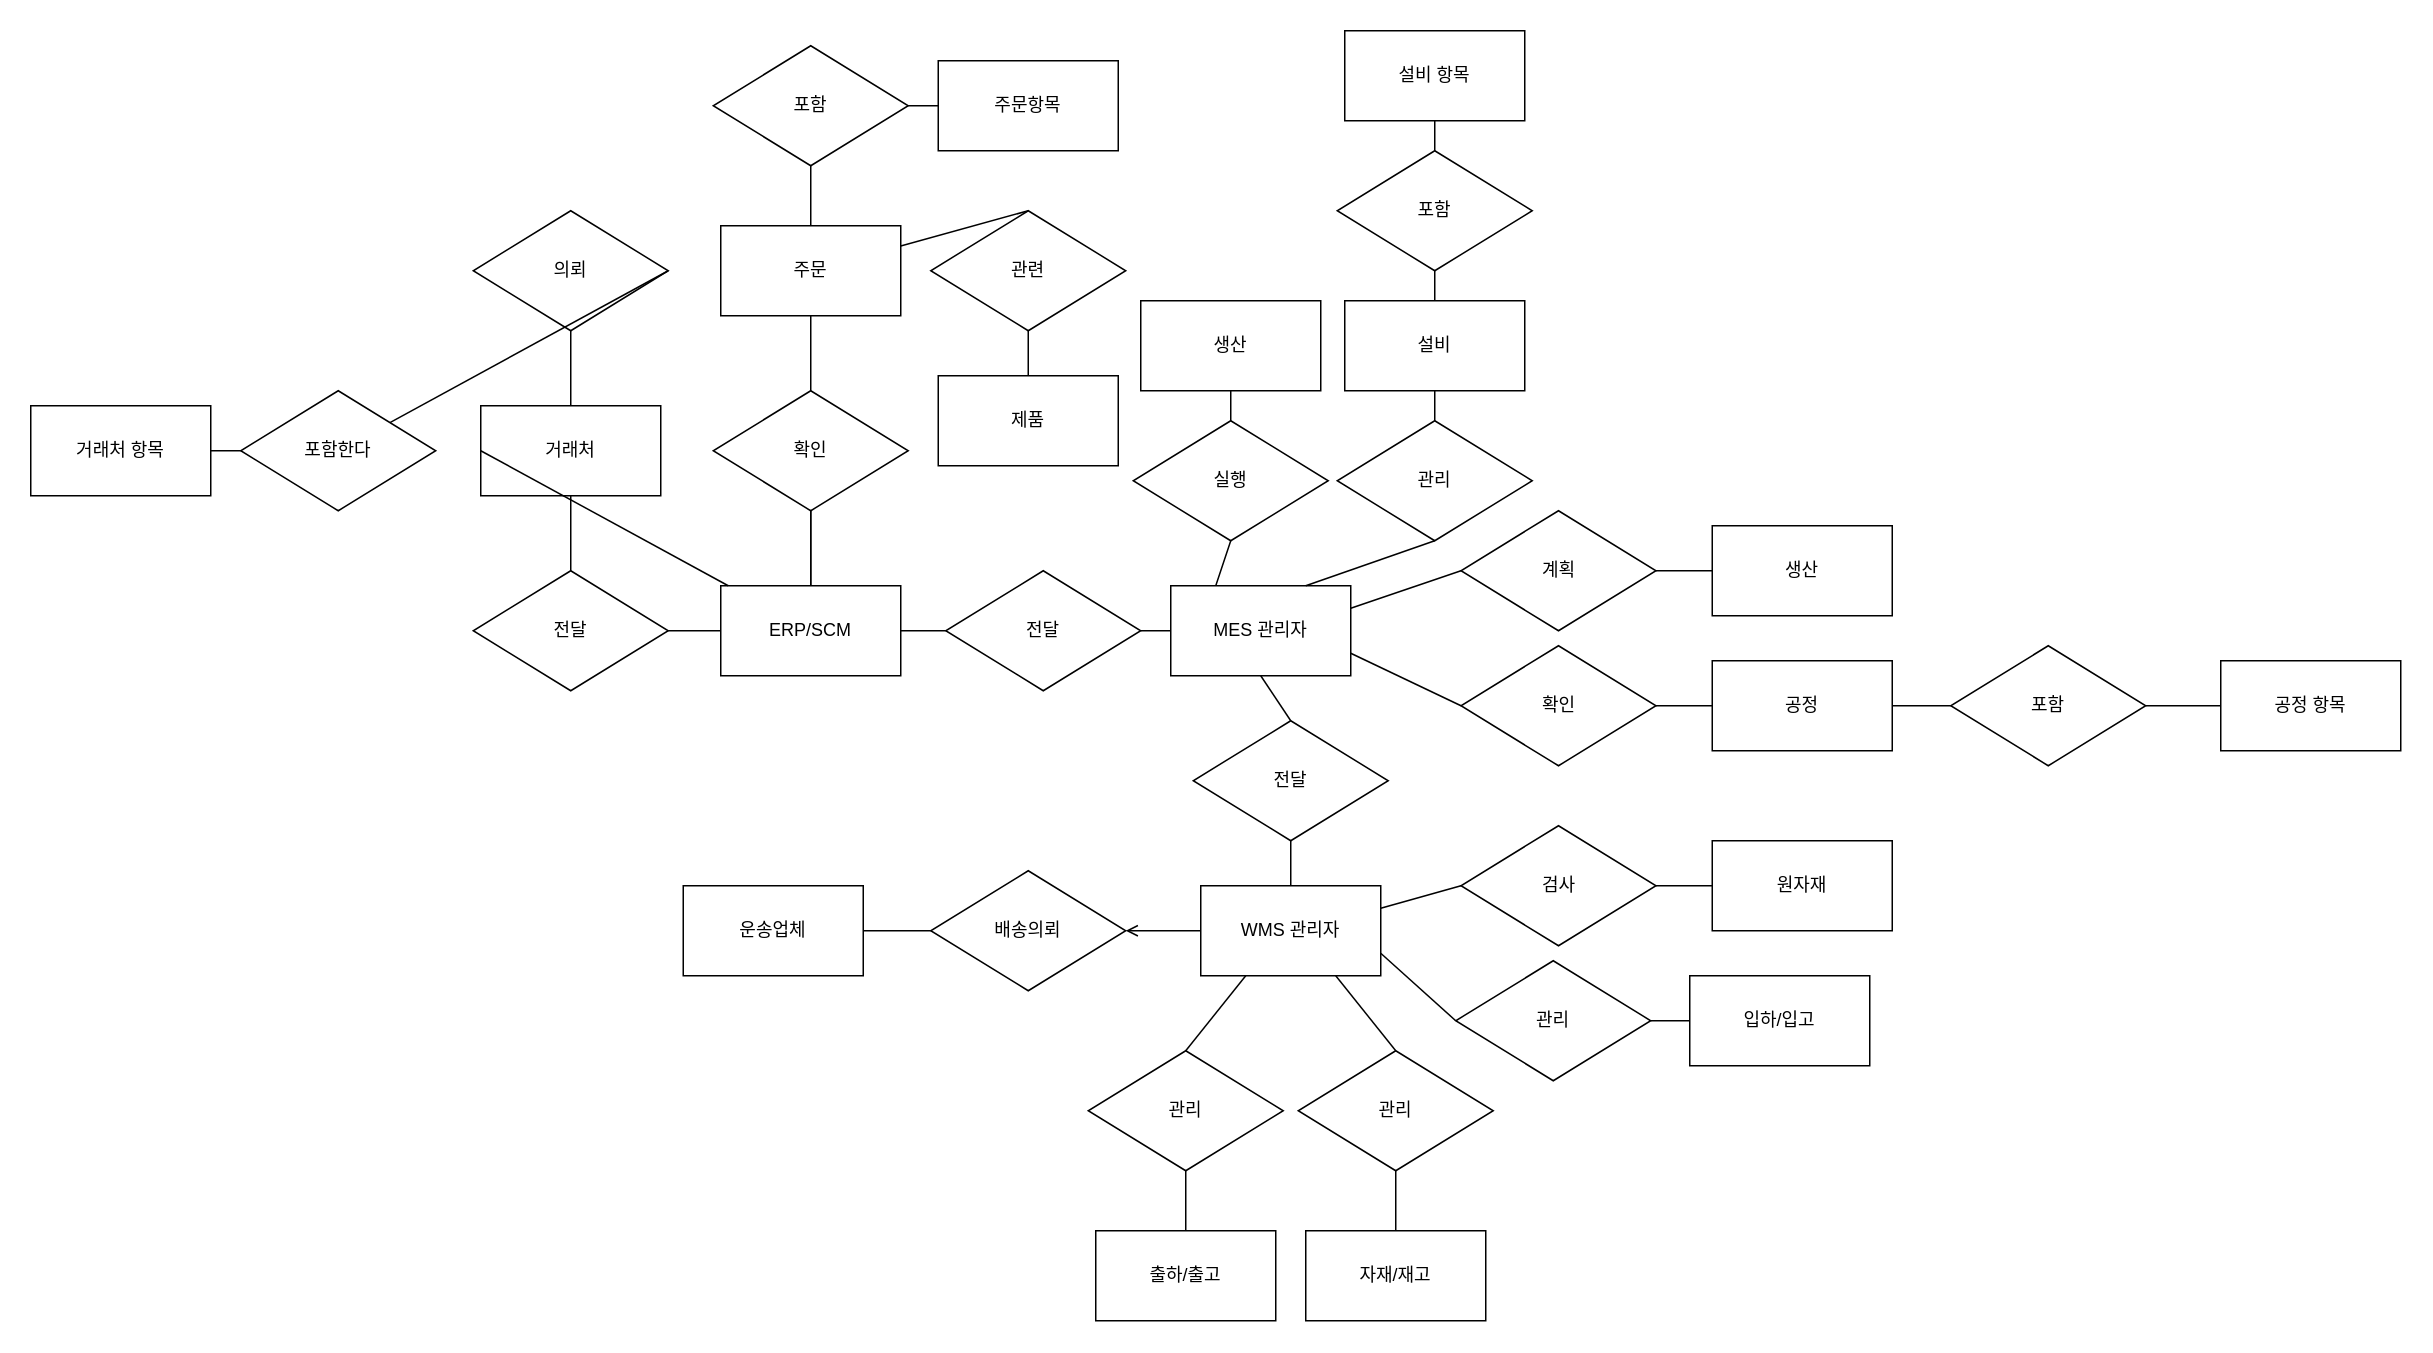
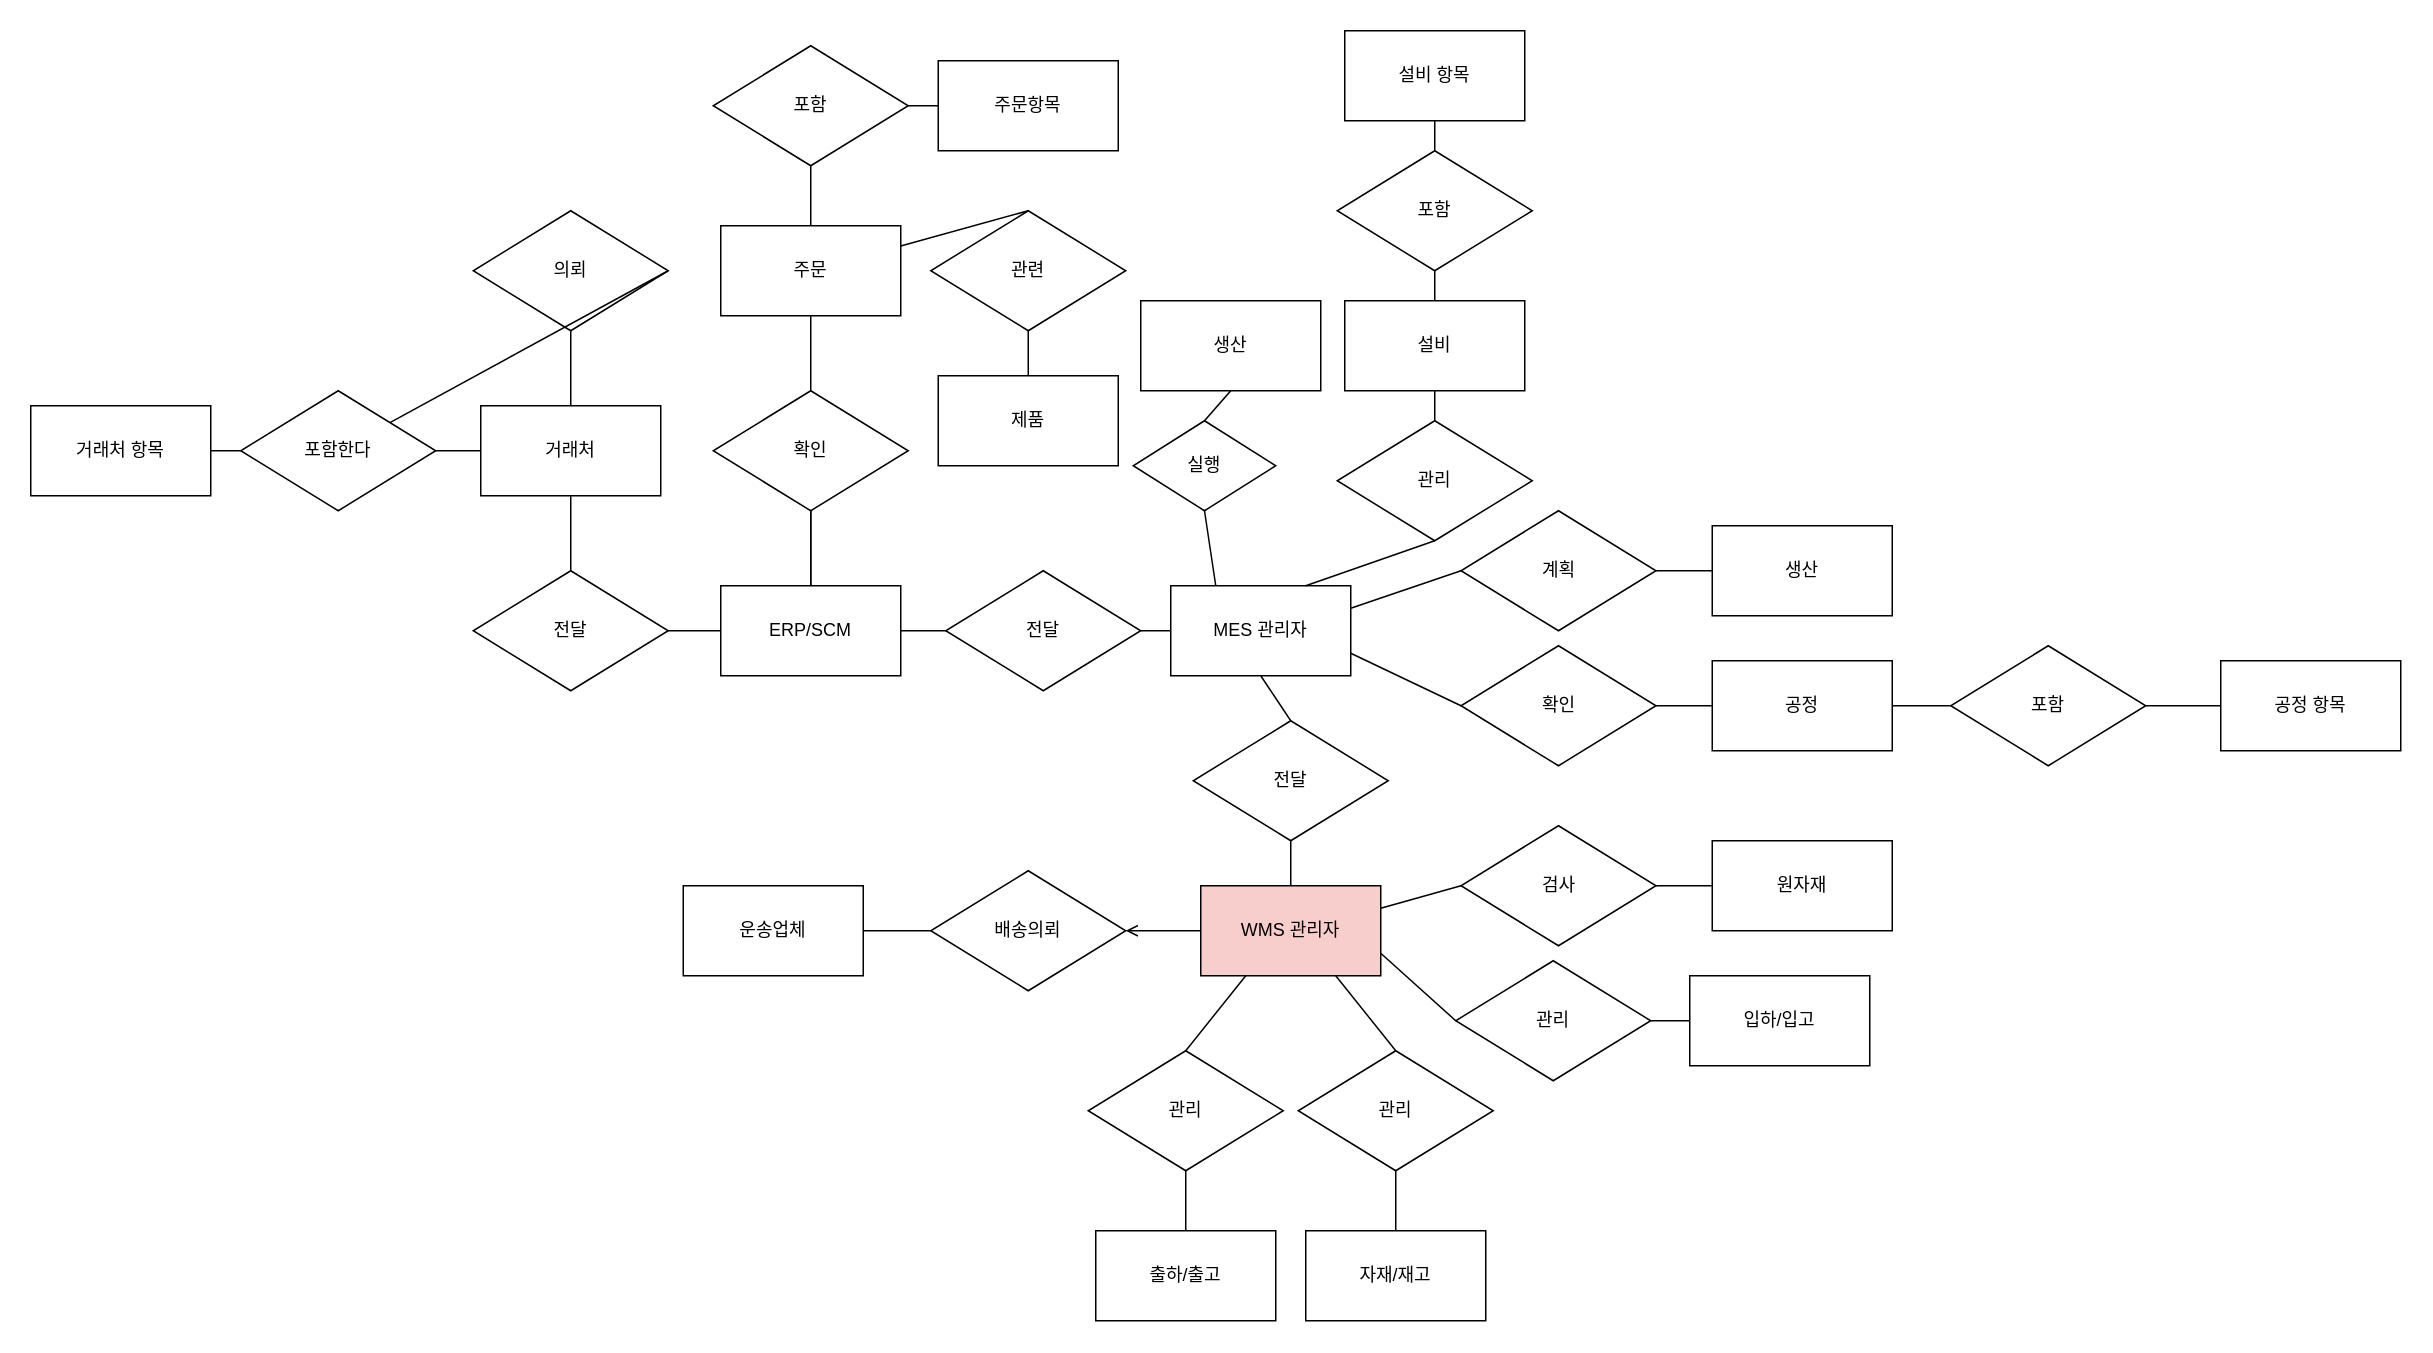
(1231, 481) -> (1205, 466)
(604, 518) -> (459, 451)
(1291, 931) -> (1291, 931)
